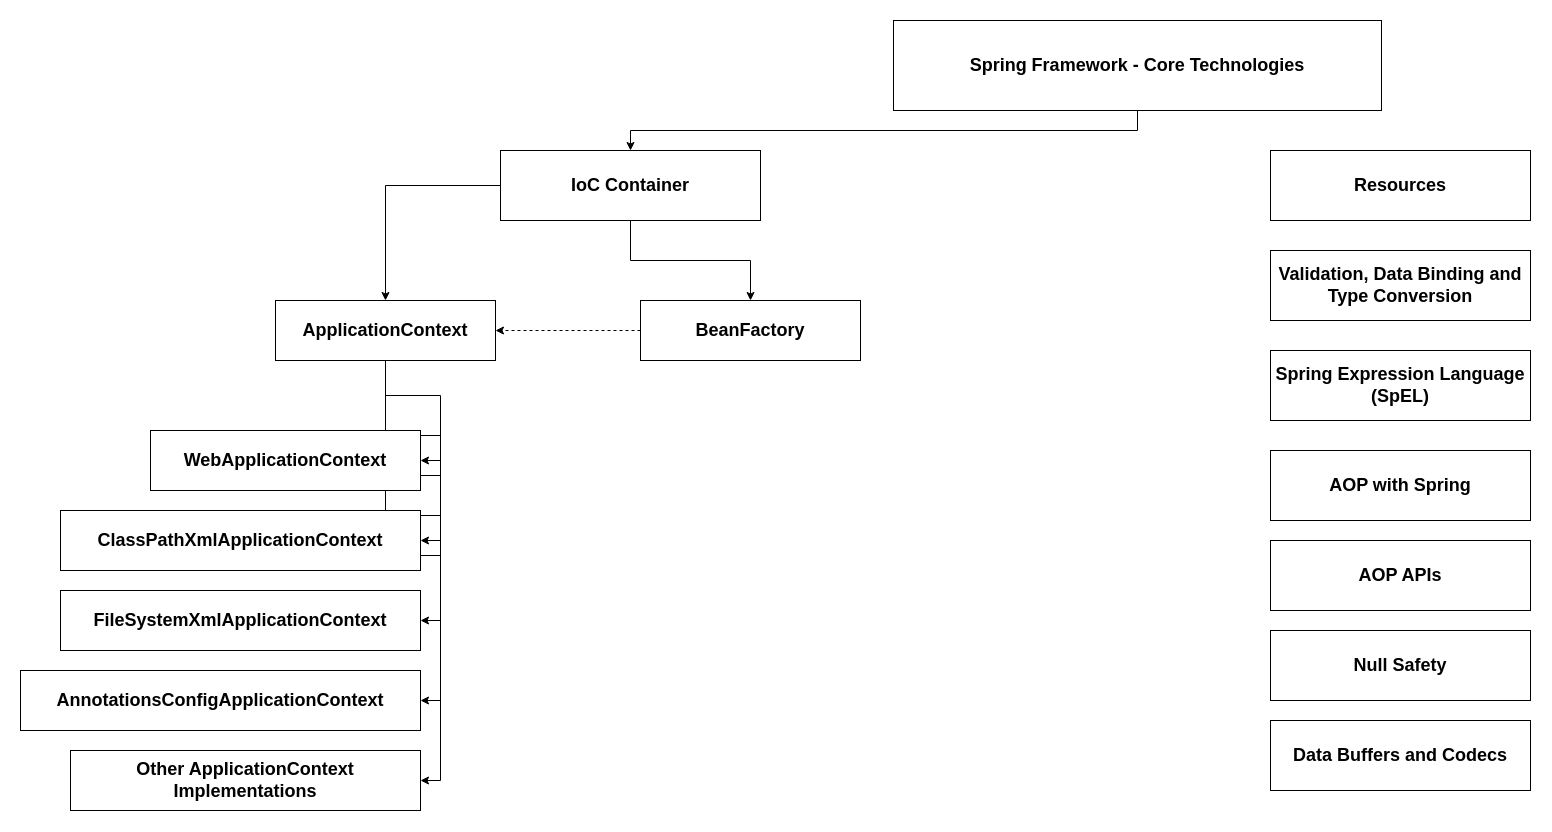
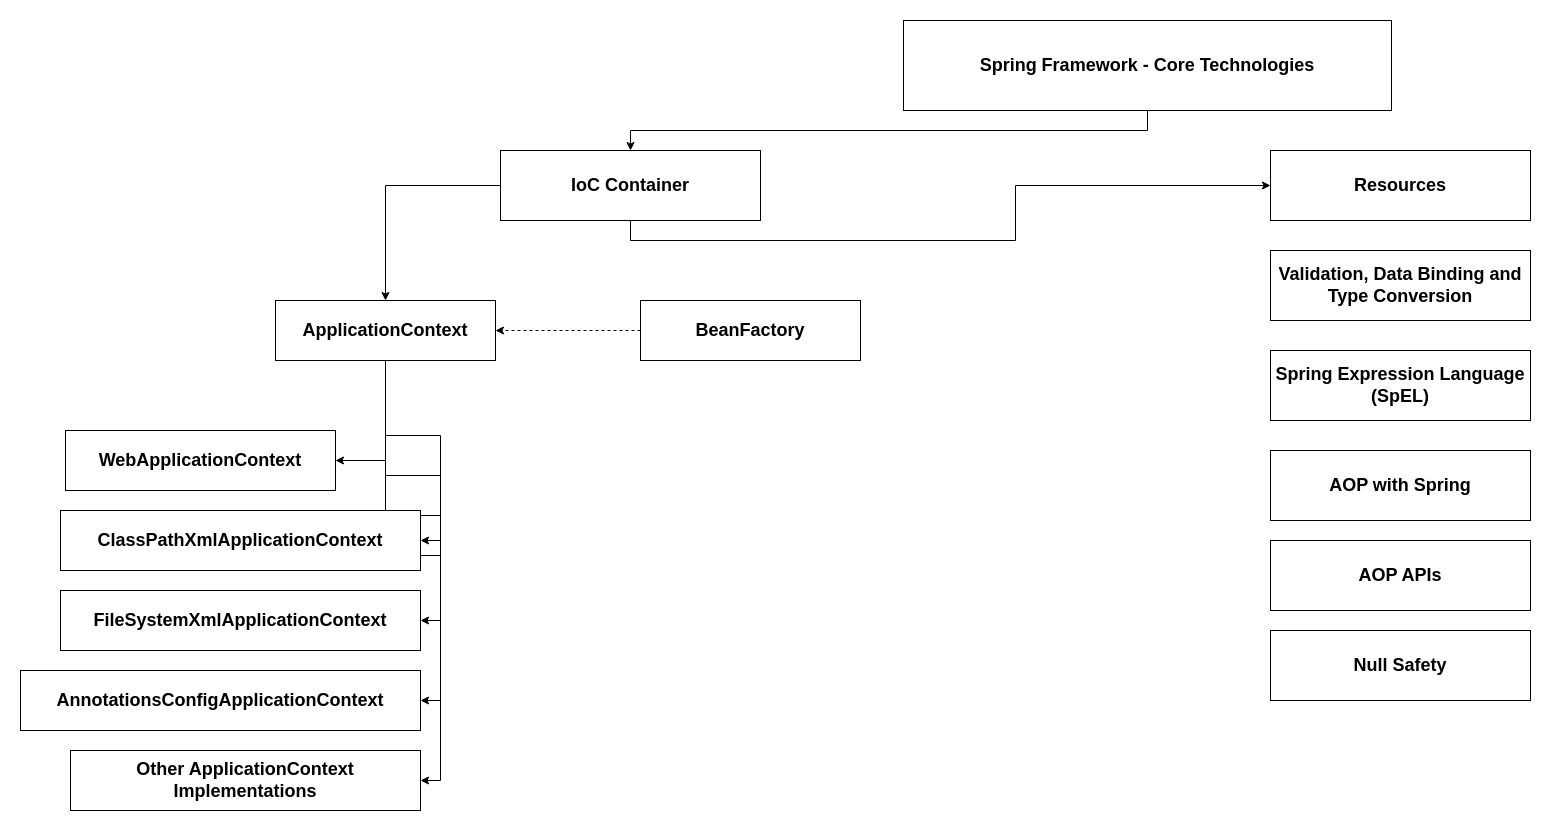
(1138, 66) -> (1148, 66)
(696, 261) -> (973, 241)
(286, 461) -> (201, 461)
(1401, 756) -> none
